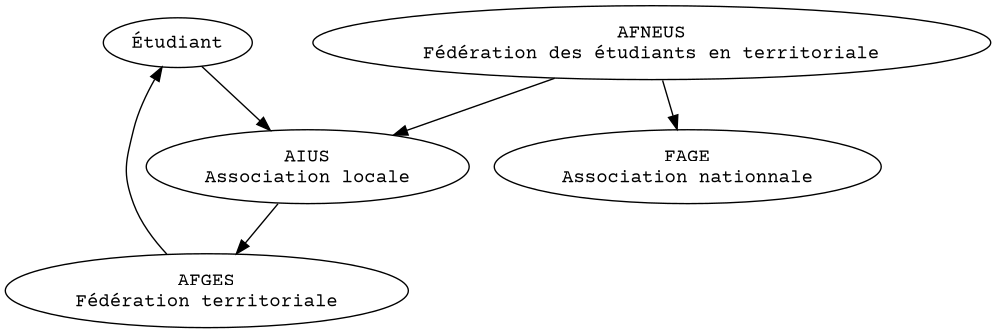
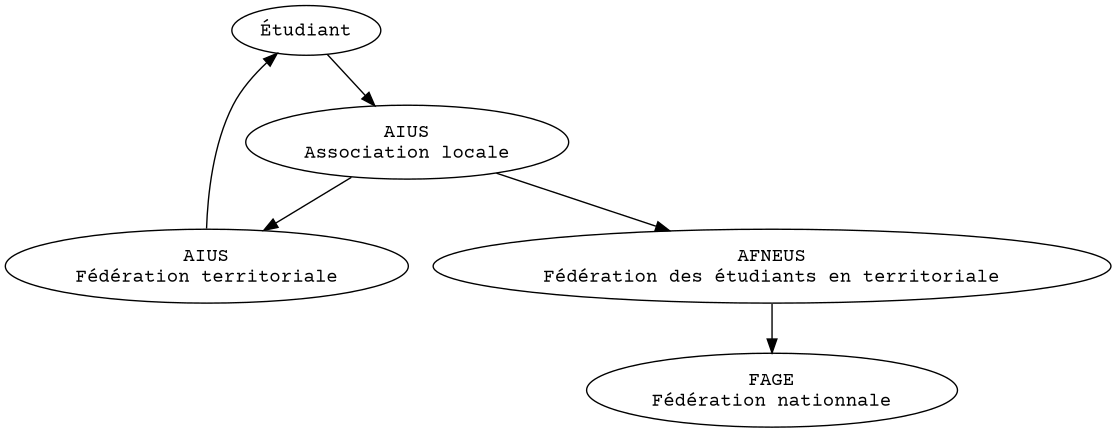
(481, 104) -> (576, 200)
(688, 167) -> (772, 390)
(207, 291) -> (207, 266)
